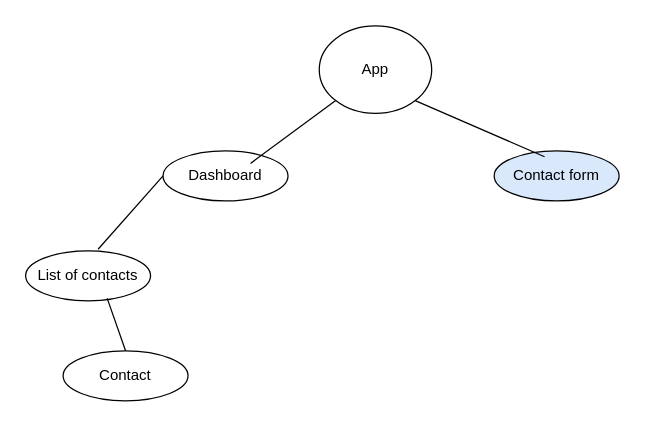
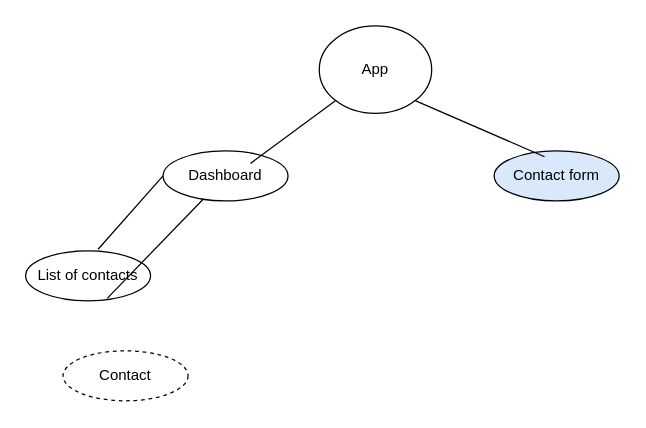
(116, 324) -> (155, 249)
(126, 376) -> (126, 376)
